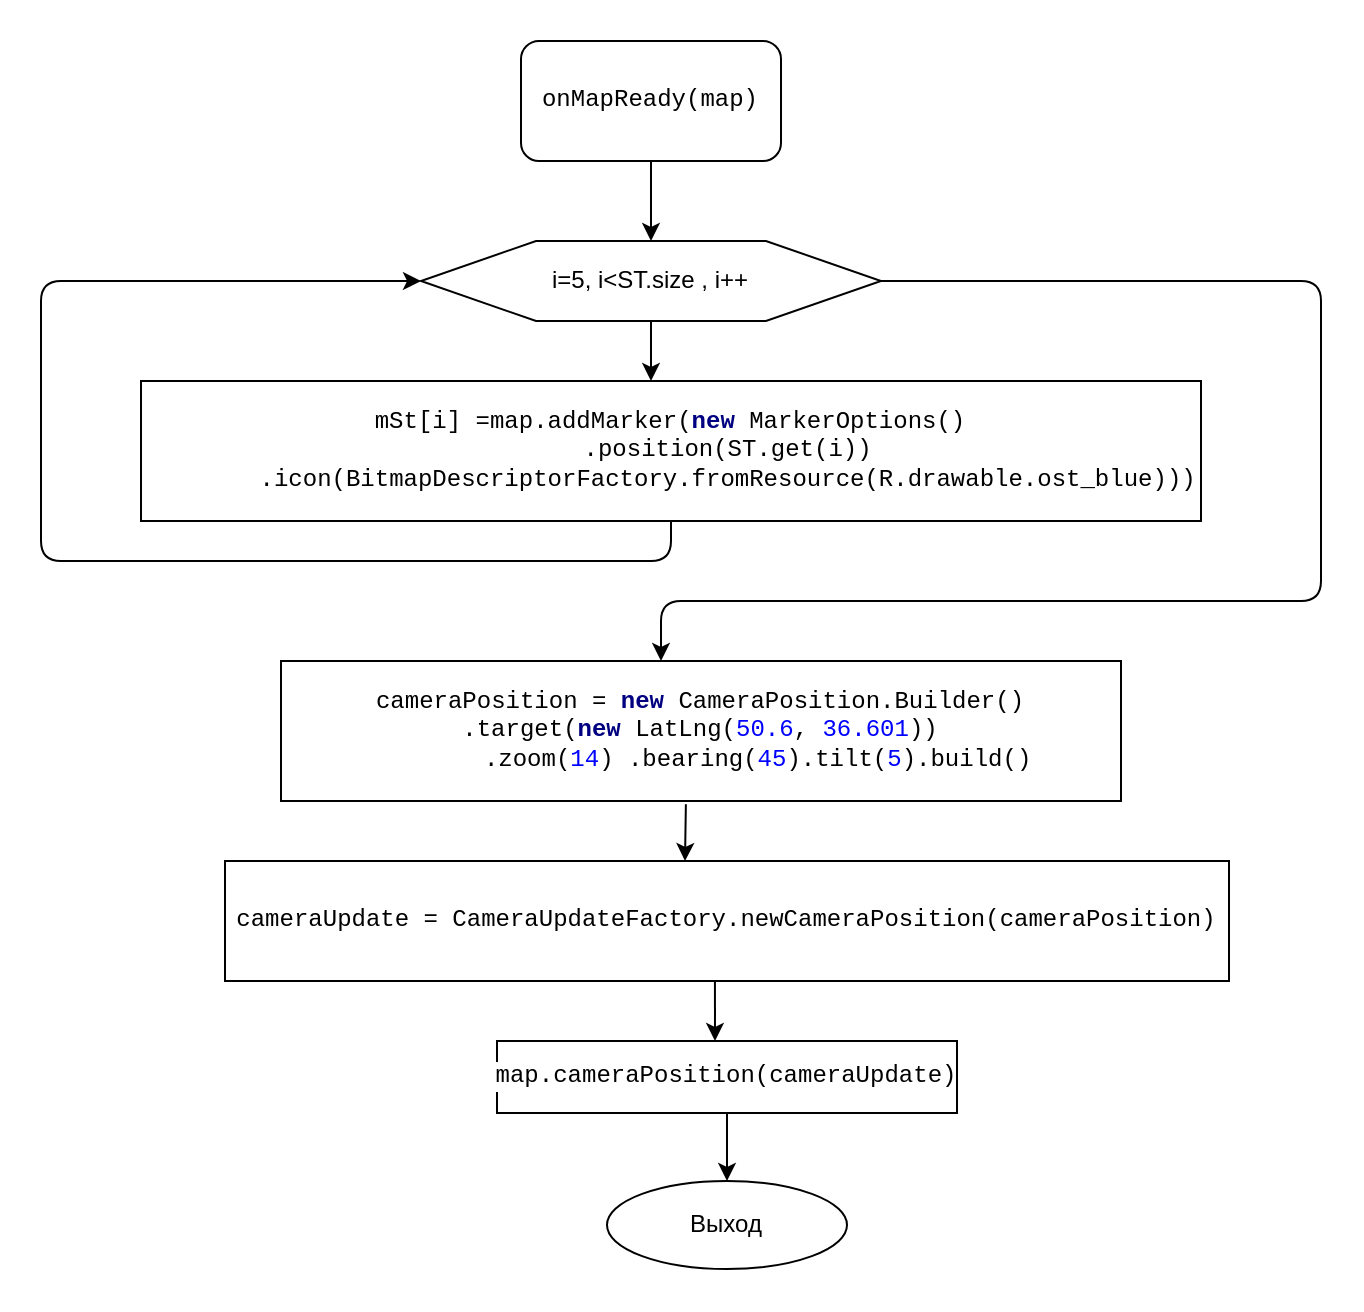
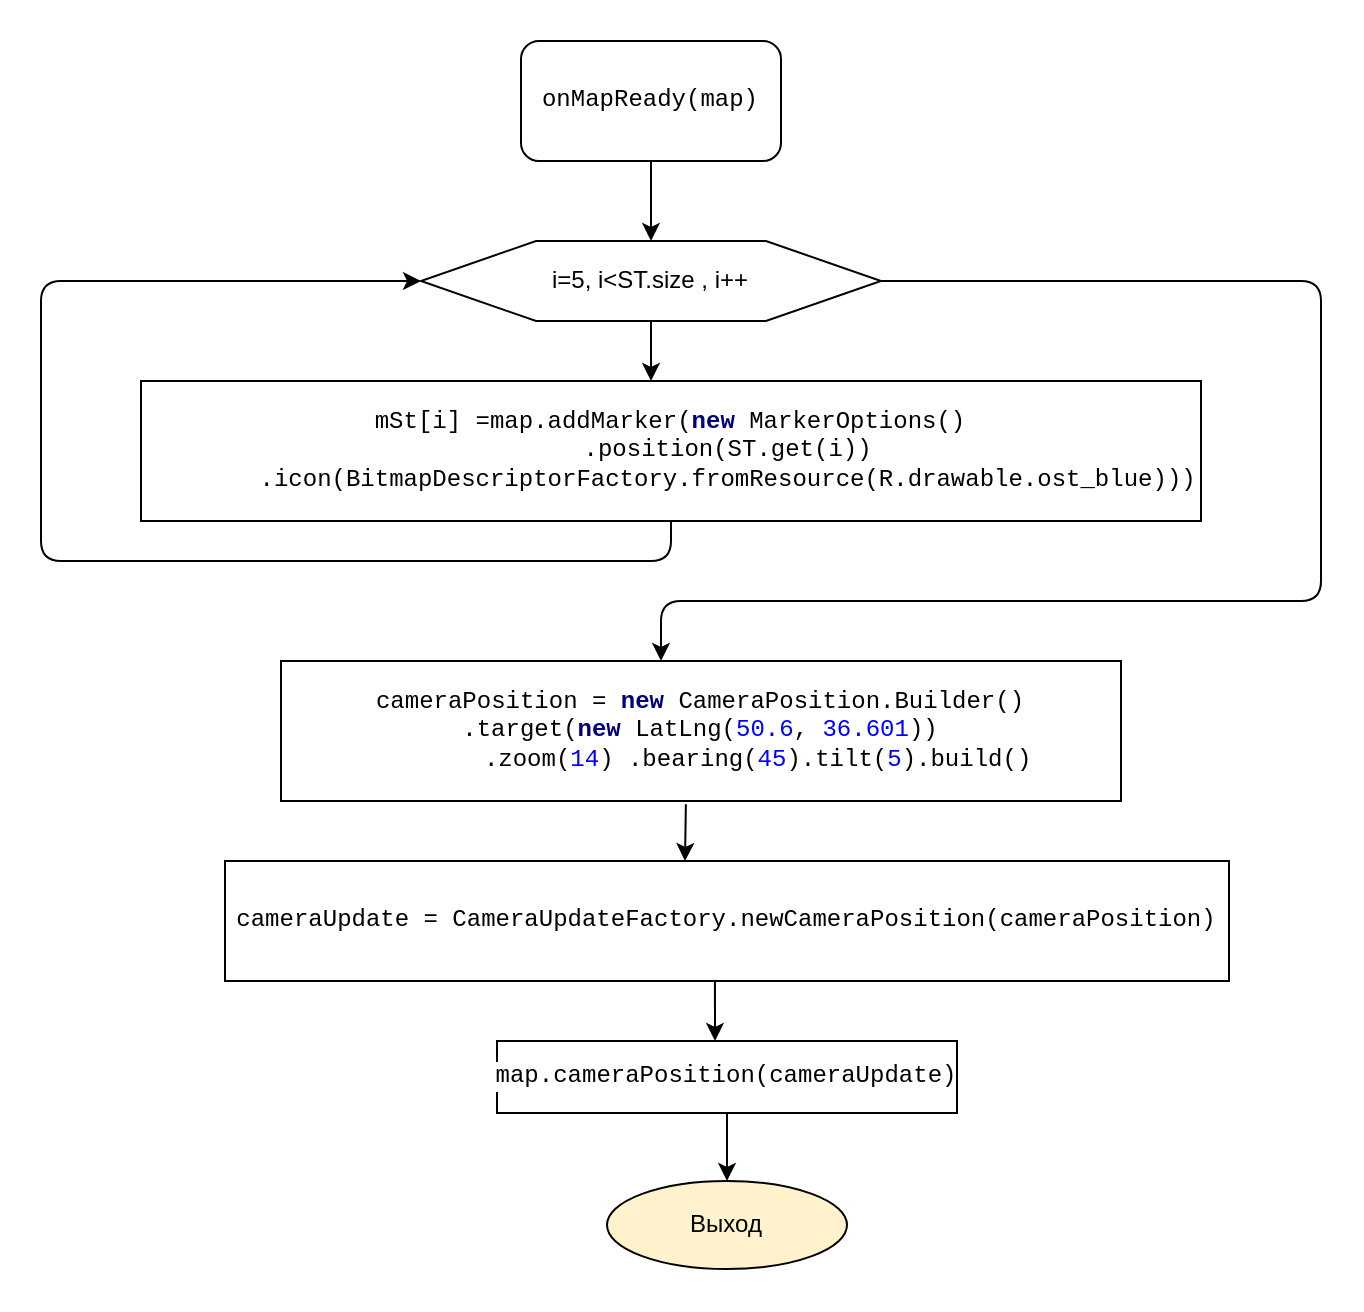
(727, 1225) -> (727, 1225)
